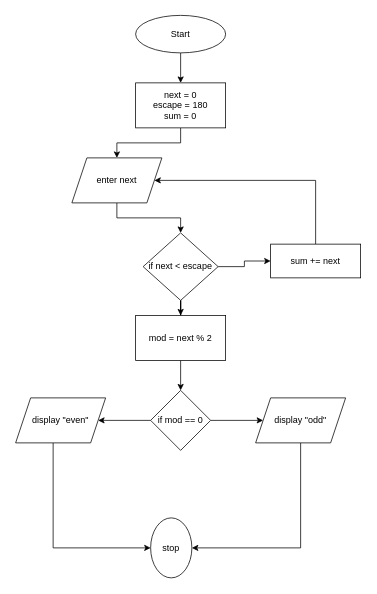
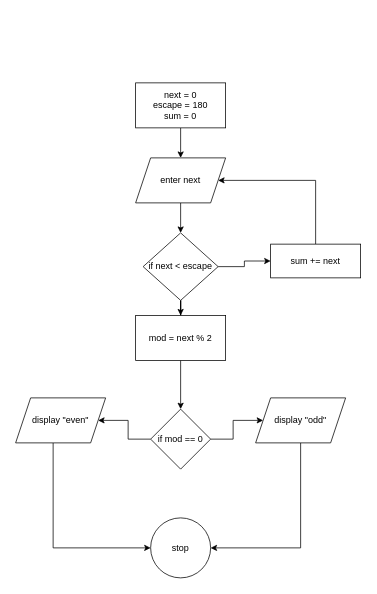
(180, 34) -> none
(180, 65) -> none
(117, 180) -> (180, 180)
(180, 420) -> (180, 439)
(171, 548) -> (180, 548)
